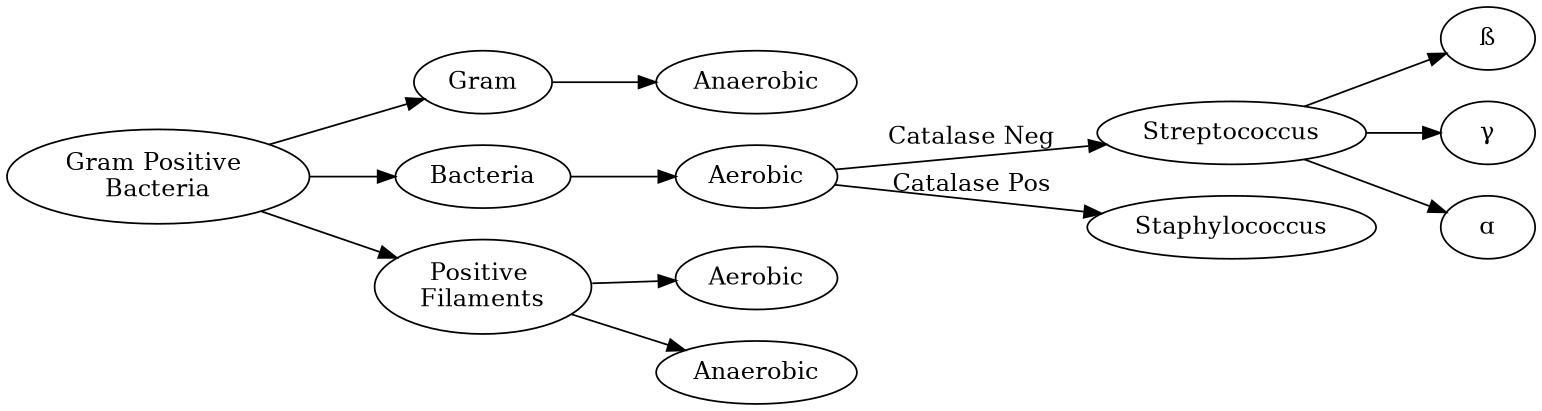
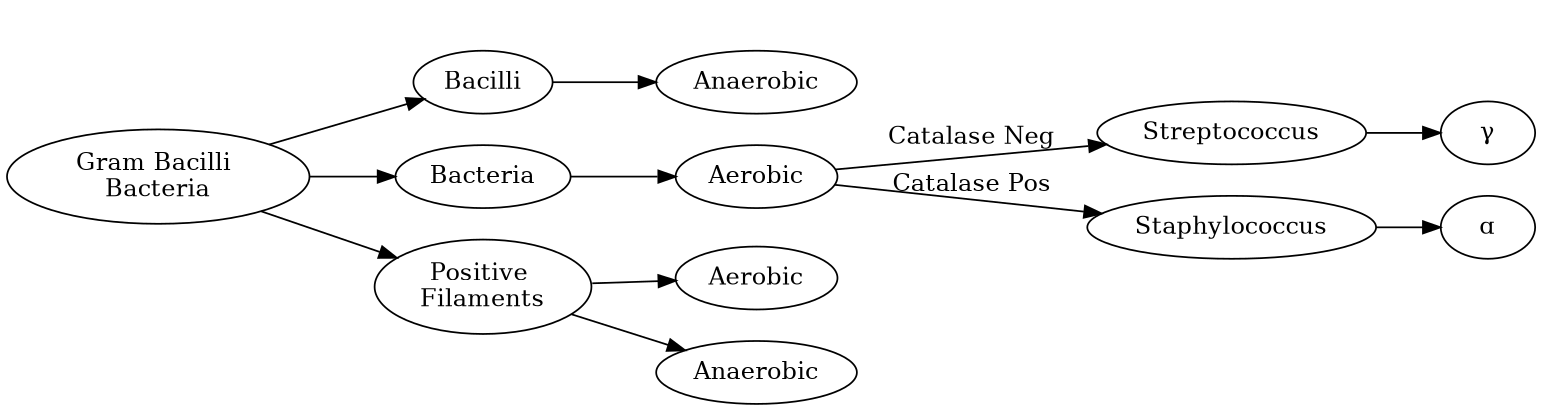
(1488, 38) -> none
(483, 82) -> (483, 82)
(158, 177) -> (158, 177)
(1367, 183) -> (1400, 227)
